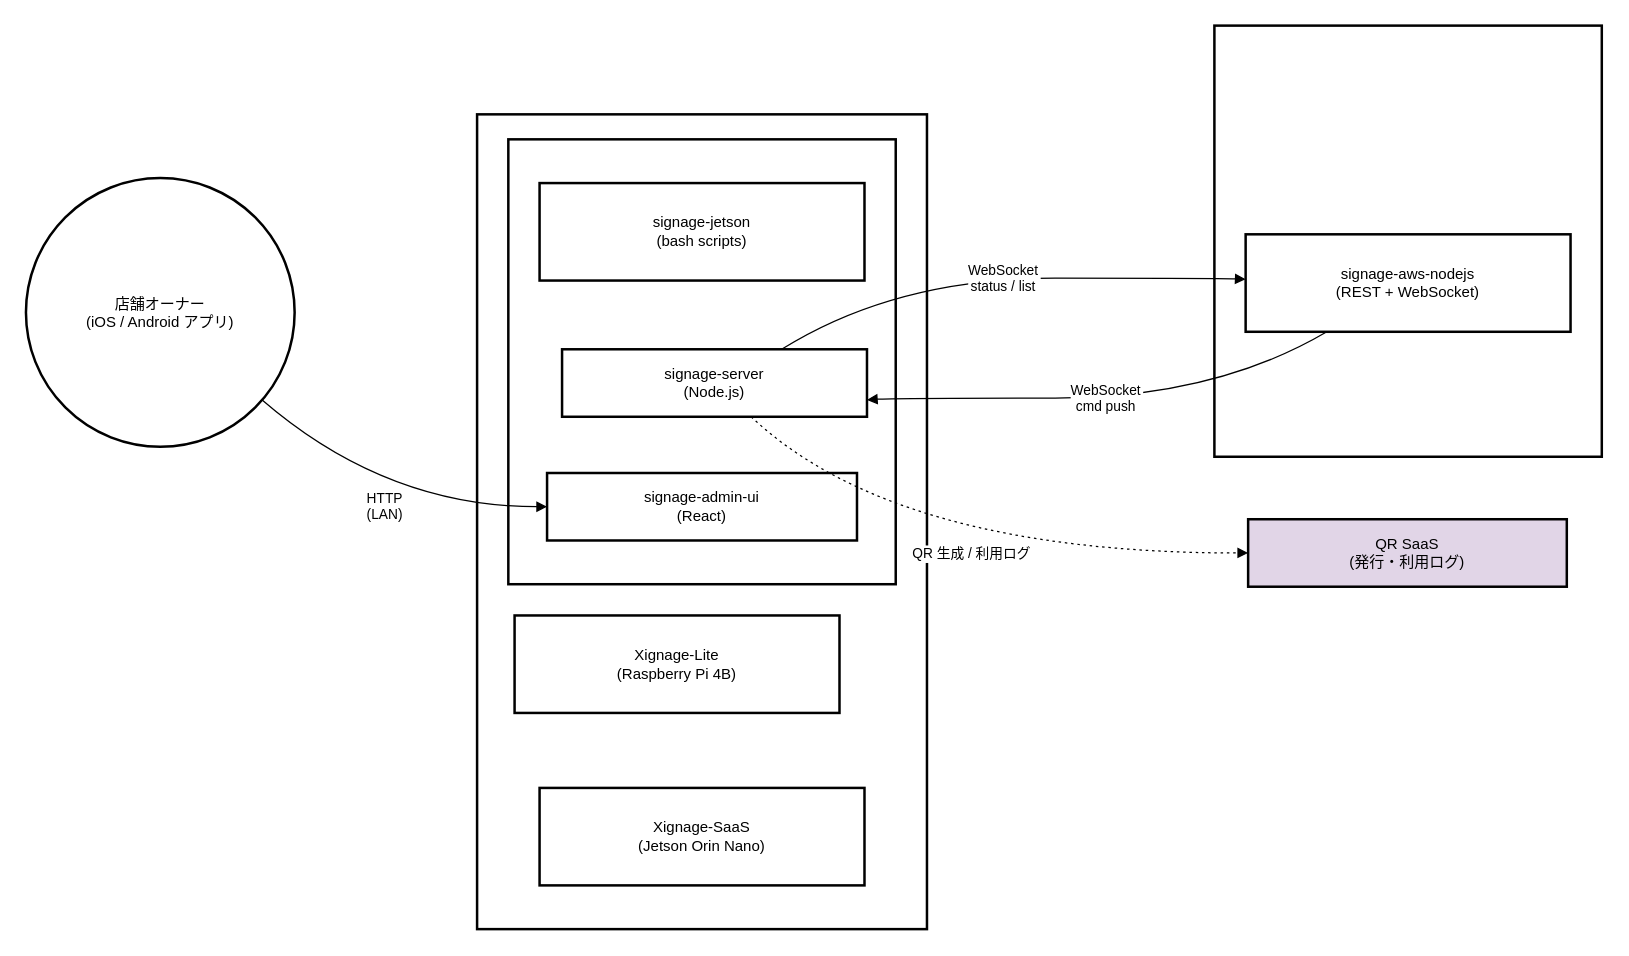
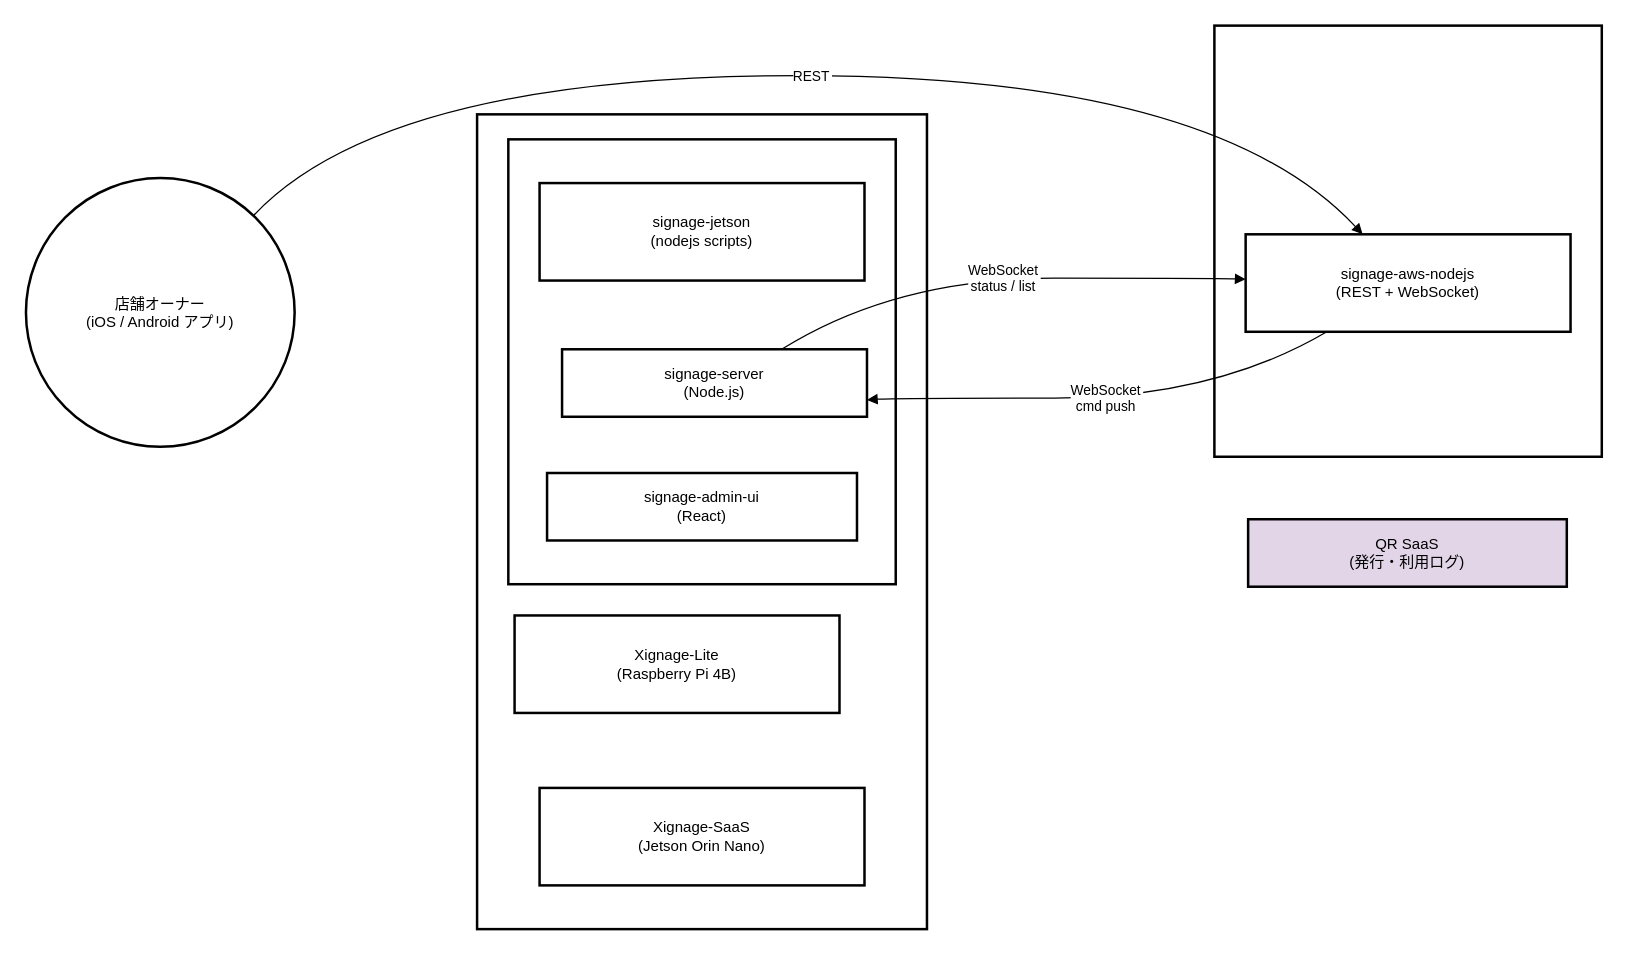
none -> (806, 76)
(702, 232) -> (702, 232)
(389, 479) -> none
(1066, 543) -> none
